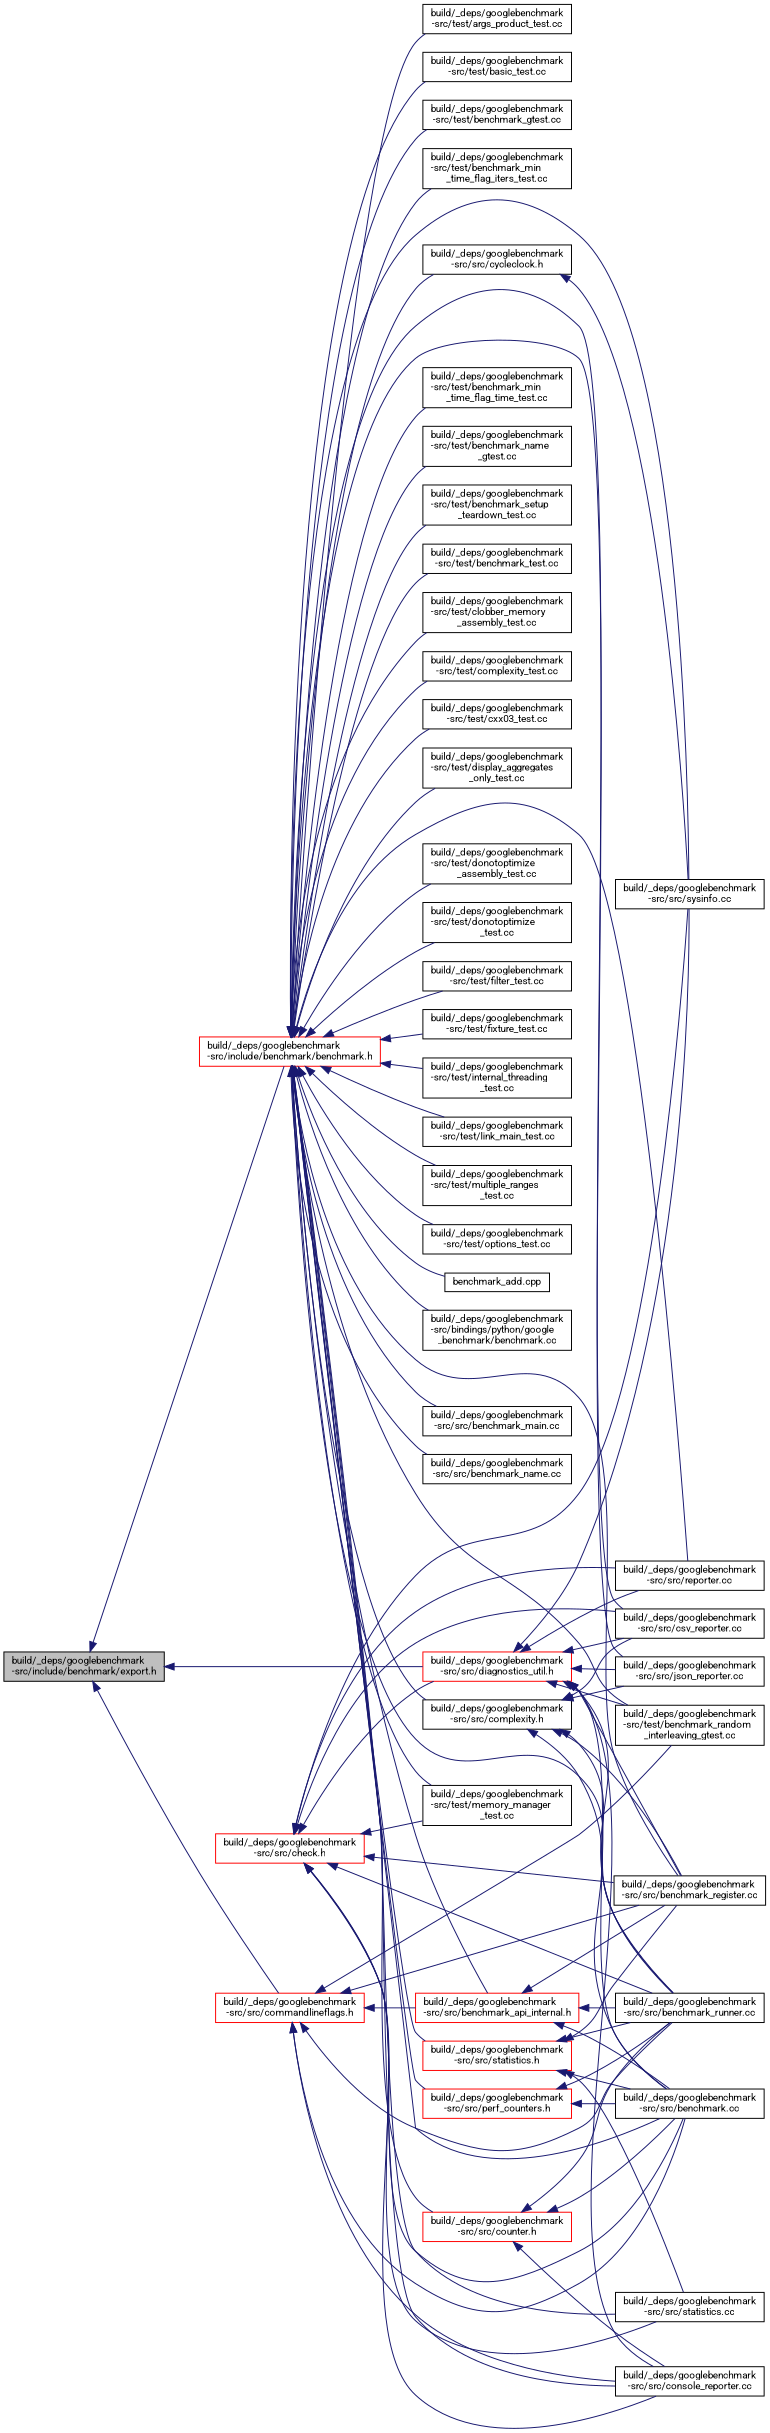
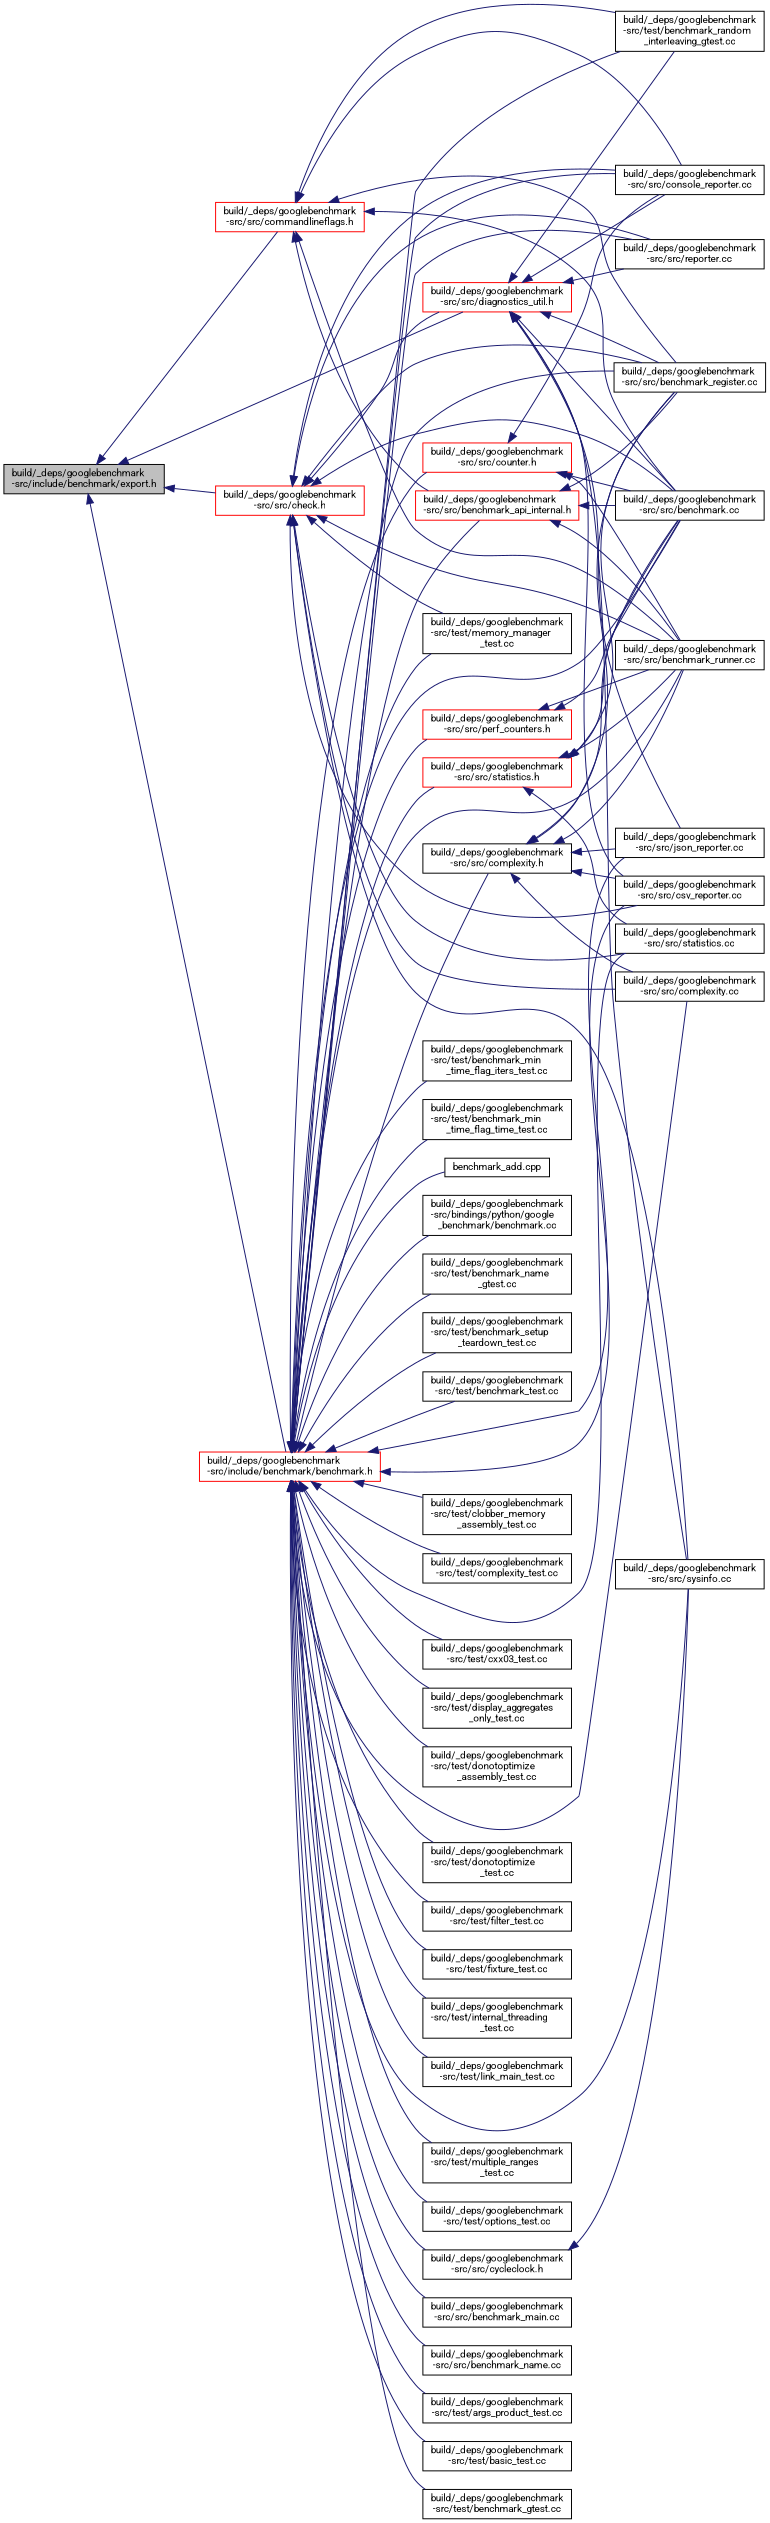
none -> (195, 491)
none -> (690, 987)
(601, 1847) -> none
